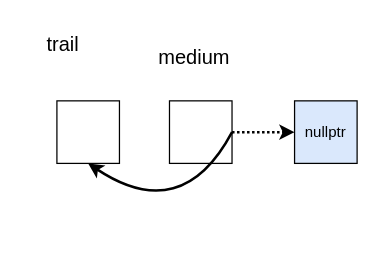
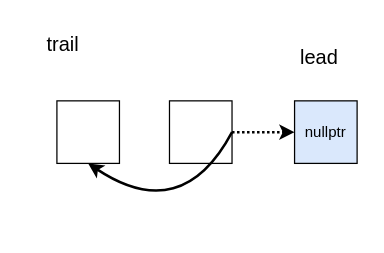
(194, 57) -> none
none -> (319, 57)
